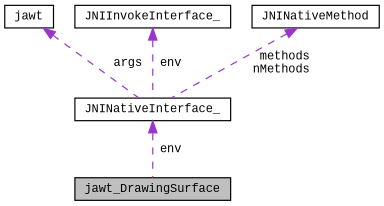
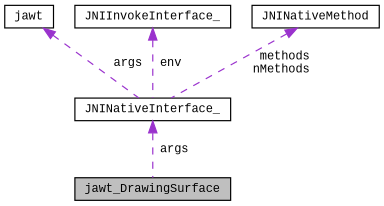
(168, 149) -> (171, 149)
